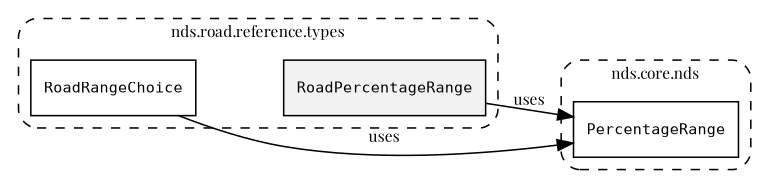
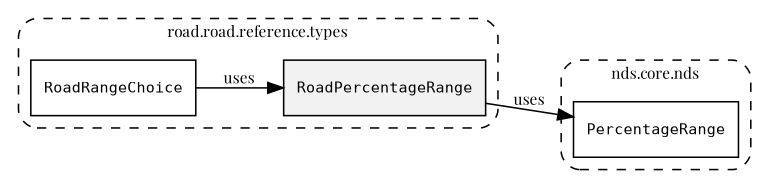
(258, 33) -> (258, 33)
(366, 154) -> (232, 88)
